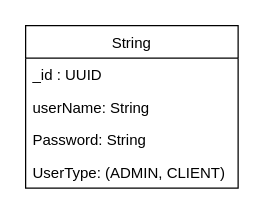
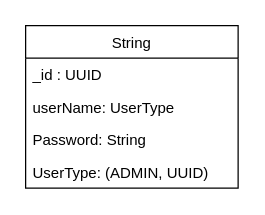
(94, 108) -> (104, 108)
(130, 173) -> (121, 173)
